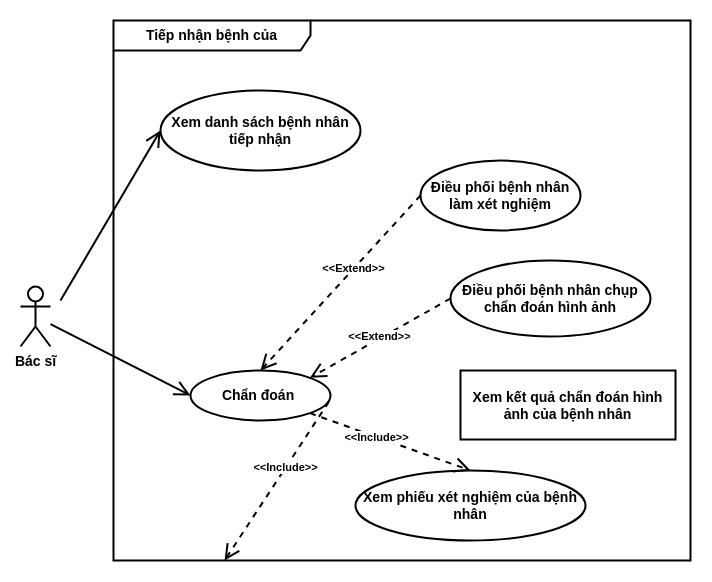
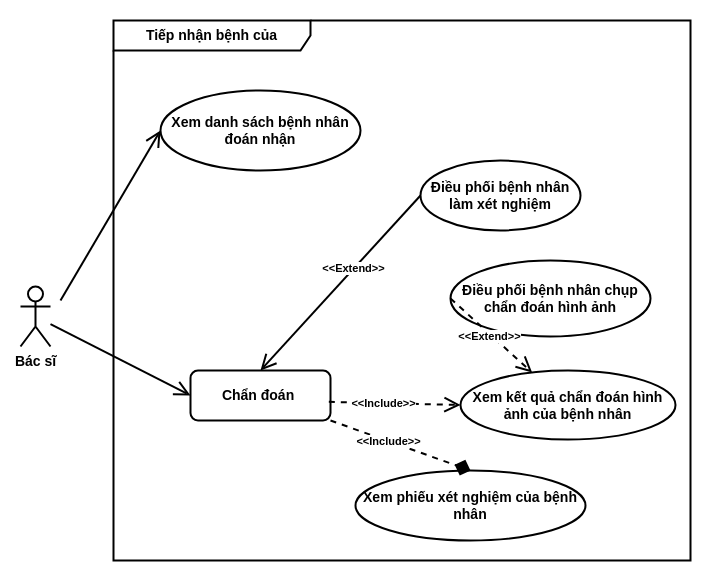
(261, 131) -> (261, 131)
(308, 319) -> (308, 319)
(413, 320) -> (507, 350)
(261, 396) -> (261, 396)
(568, 405) -> (568, 405)
(388, 441) -> (393, 443)
(279, 478) -> (392, 403)
